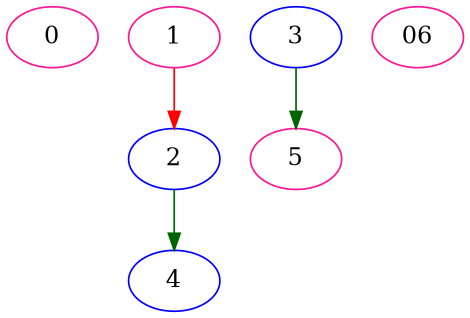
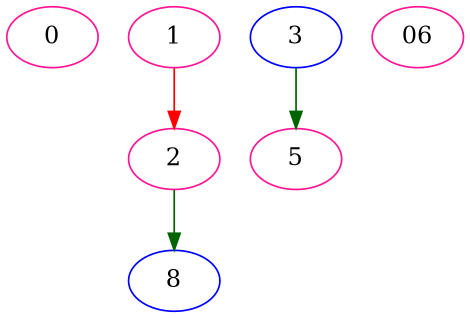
(174, 159) -> (174, 159)
(174, 281) -> (174, 281)
